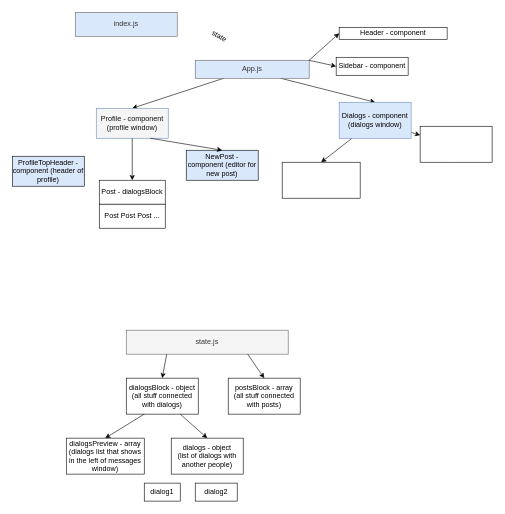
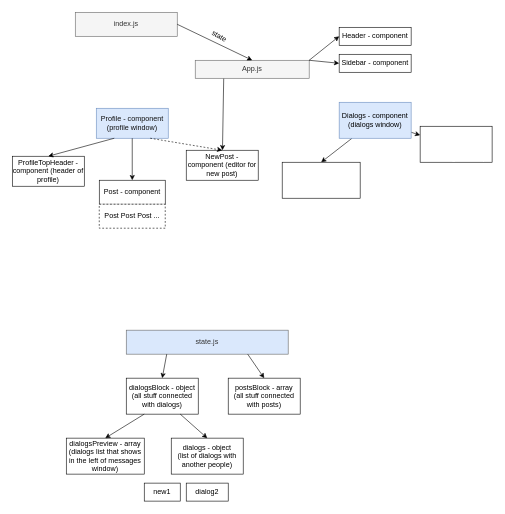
(126, 24) -> (126, 24)
(393, 33) -> (375, 36)
none -> (206, 38)
(372, 66) -> (375, 63)
(252, 69) -> (252, 69)
(327, 90) -> none
(180, 93) -> (224, 90)
(132, 123) -> (132, 123)
(184, 144) -> (184, 144)
none -> (82, 147)
(222, 165) -> (222, 165)
(48, 171) -> (48, 171)
(132, 192) -> (132, 192)
(132, 216) -> (132, 216)
(207, 342) -> (207, 342)
(162, 492) -> (162, 492)
(216, 492) -> (207, 492)
